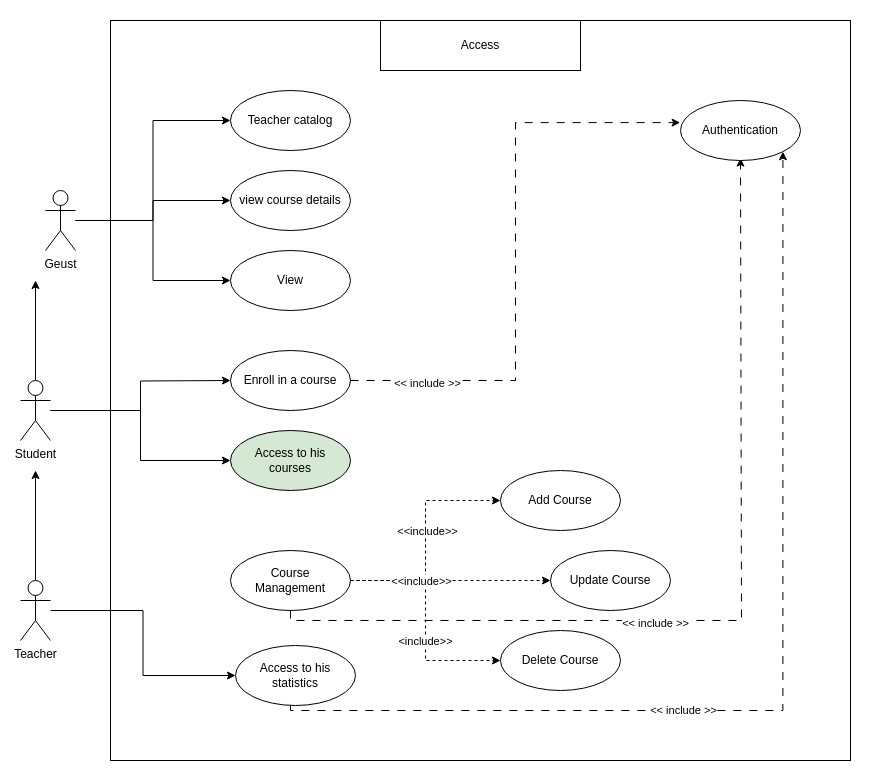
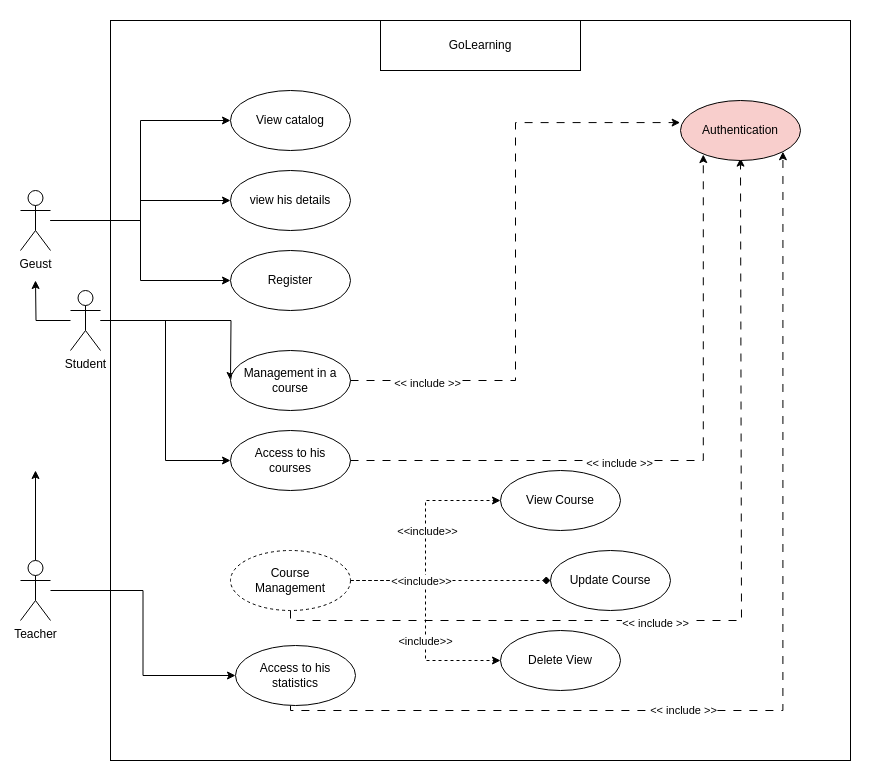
(481, 46) -> (481, 46)
(291, 121) -> (291, 121)
(741, 131) -> (741, 131)
(291, 201) -> (291, 201)
(61, 221) -> (36, 221)
(291, 281) -> (291, 281)
(291, 381) -> (291, 381)
(36, 411) -> (86, 321)
(291, 461) -> (291, 461)
none -> (676, 461)
(561, 501) -> (561, 501)
(291, 581) -> (291, 581)
(542, 581) -> (542, 581)
(36, 611) -> (36, 591)
(561, 661) -> (561, 661)
